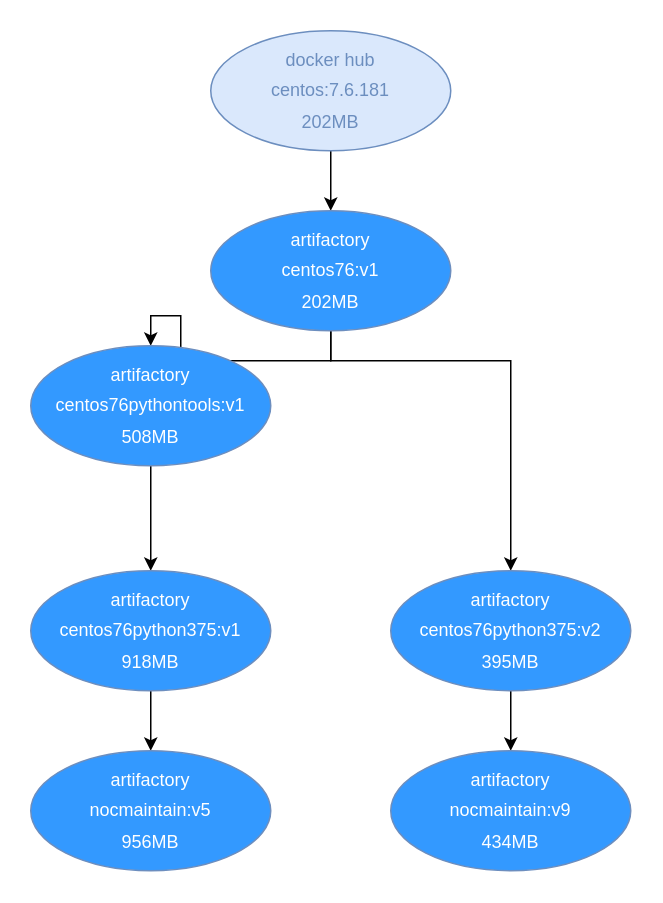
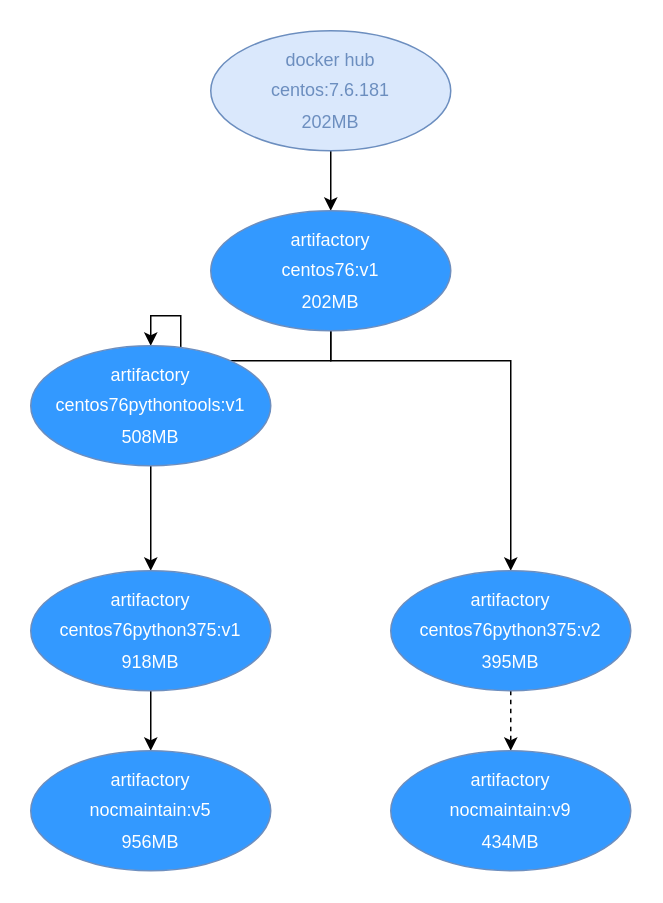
(511, 715) -> (511, 715)
